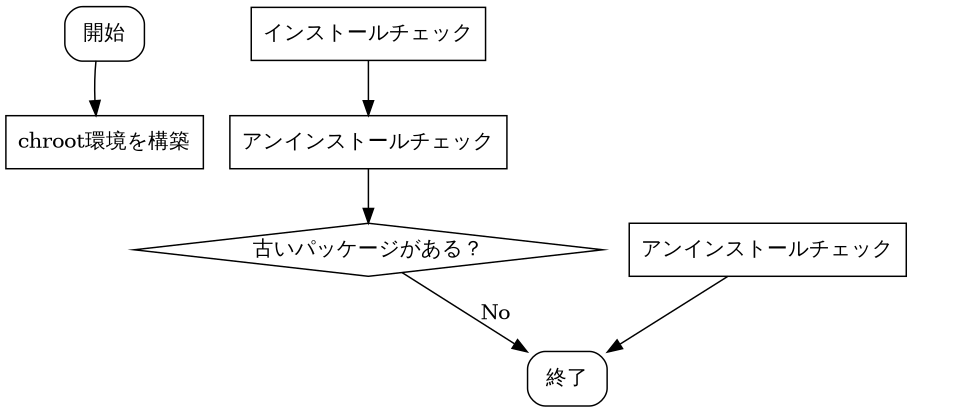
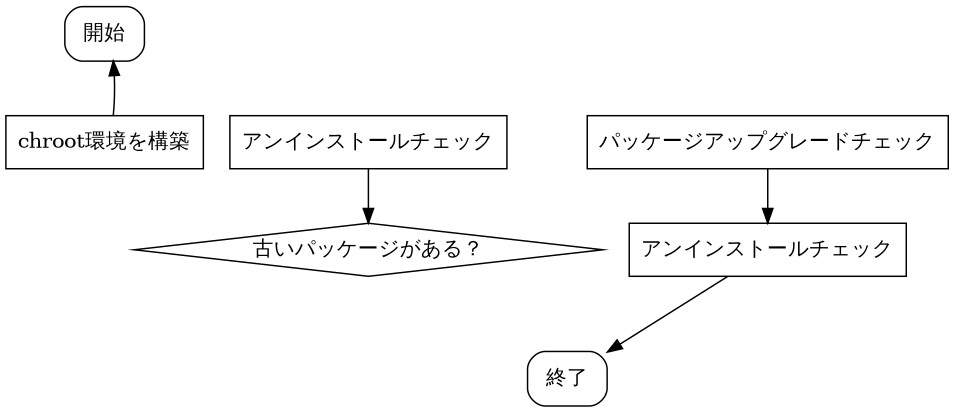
(368, 34) -> none
(95, 81) -> (114, 96)
none -> (768, 142)
(458, 308) -> none
